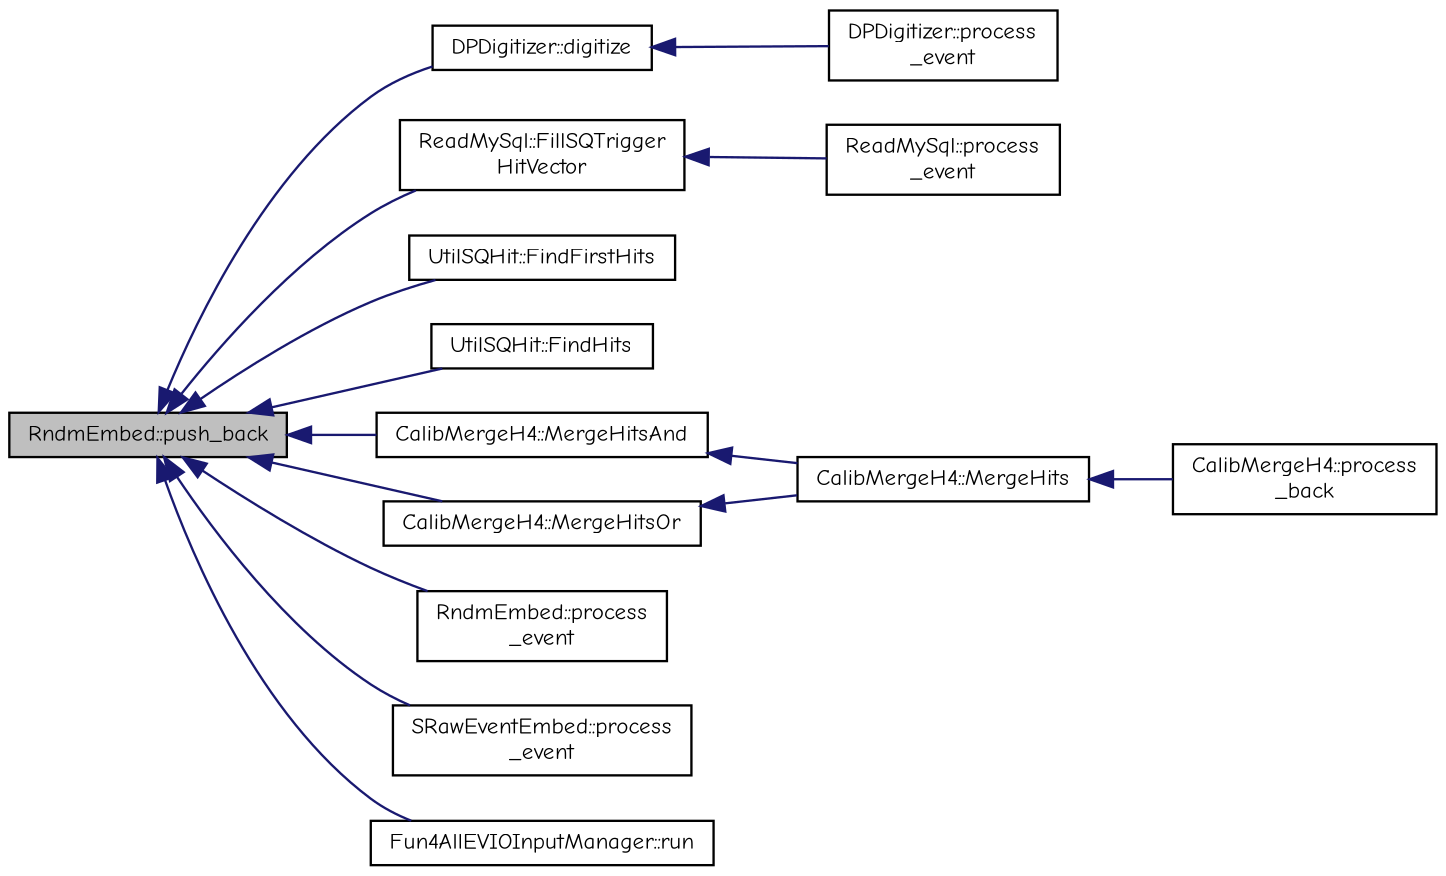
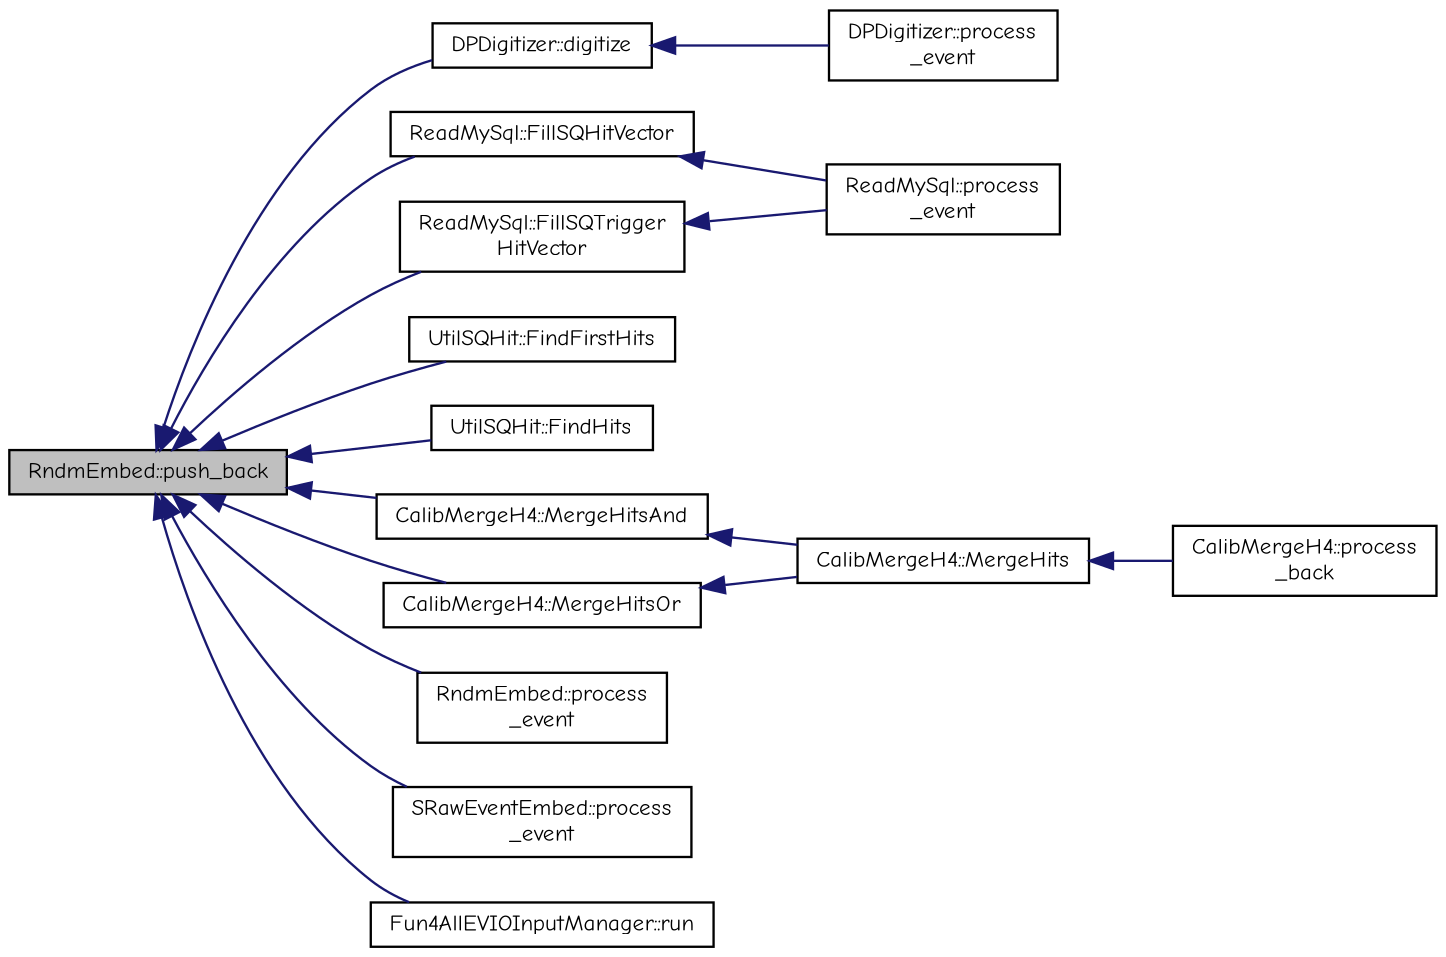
none -> (542, 134)
